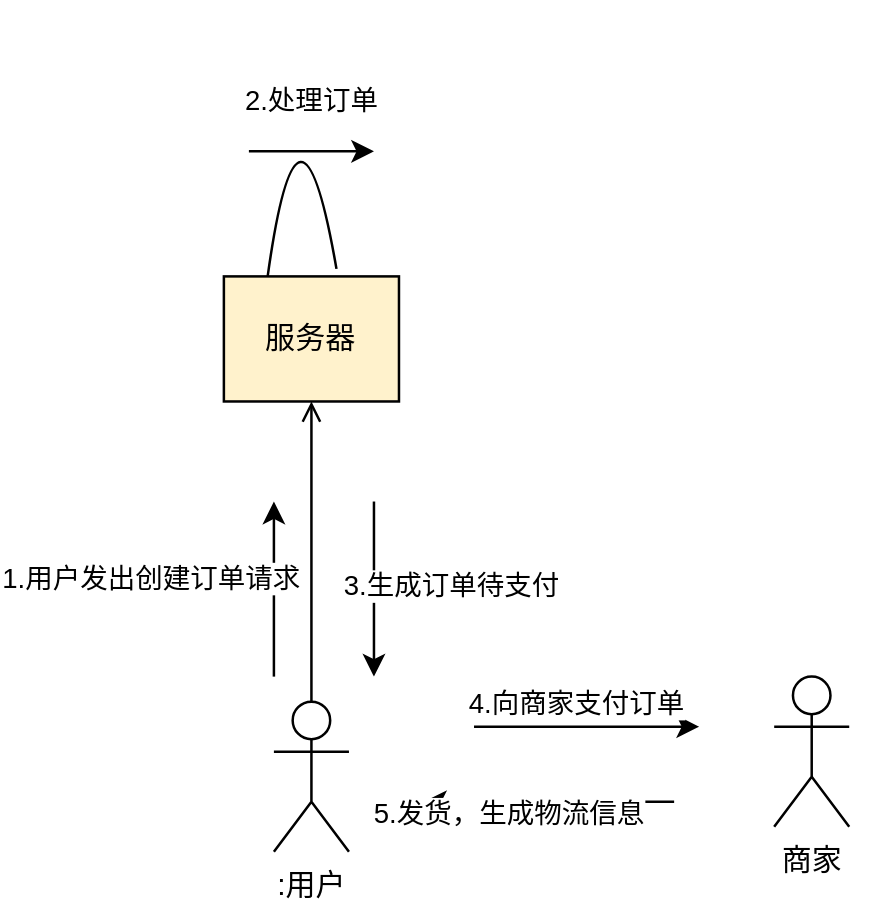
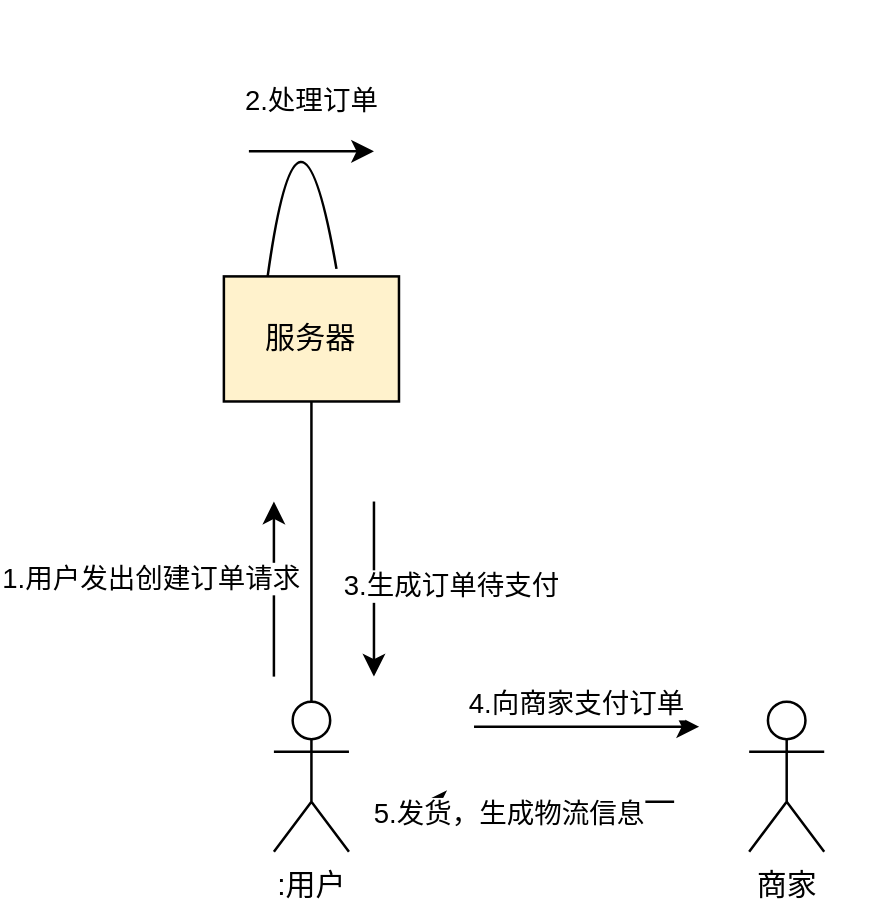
(311, 410) -> (311, 408)
(811, 751) -> (786, 776)
